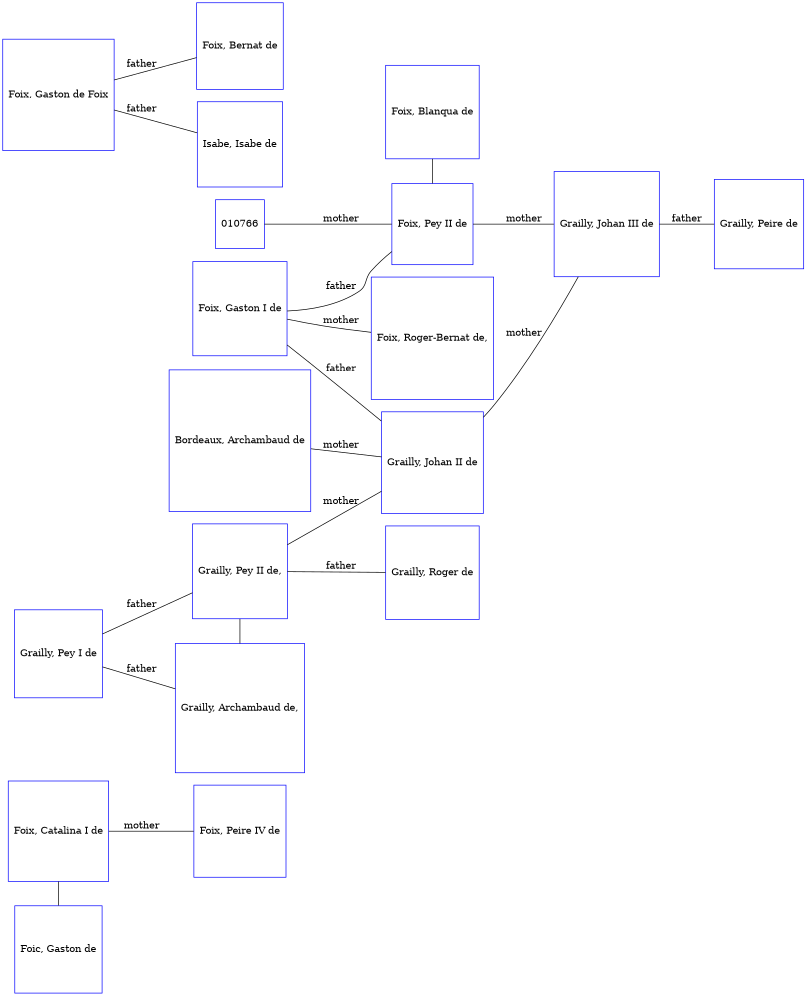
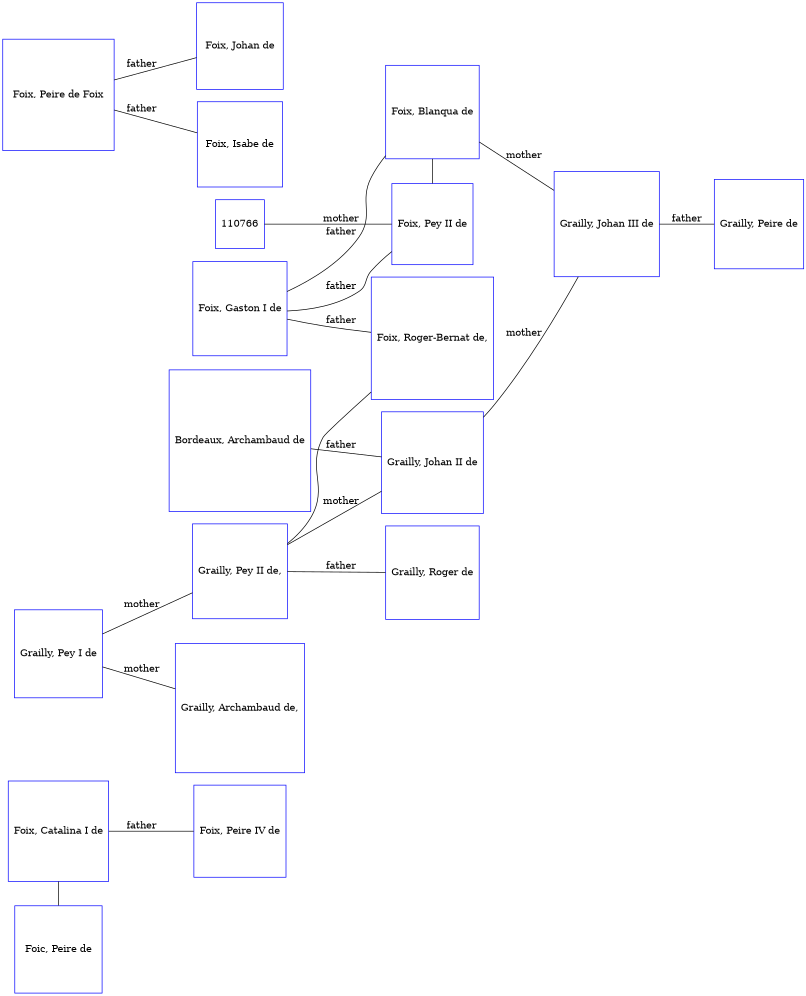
(240, 46) -> (240, 46)
(58, 95) -> (58, 95)
(240, 144) -> (240, 144)
(240, 224) -> (240, 224)
(513, 224) -> (517, 166)
(341, 321) -> (341, 321)
(334, 383) -> (358, 238)
(341, 445) -> (341, 445)
(142, 605) -> (142, 605)
(240, 631) -> (317, 462)
(142, 669) -> (142, 669)
(142, 826) -> (142, 826)
(58, 949) -> (58, 949)
